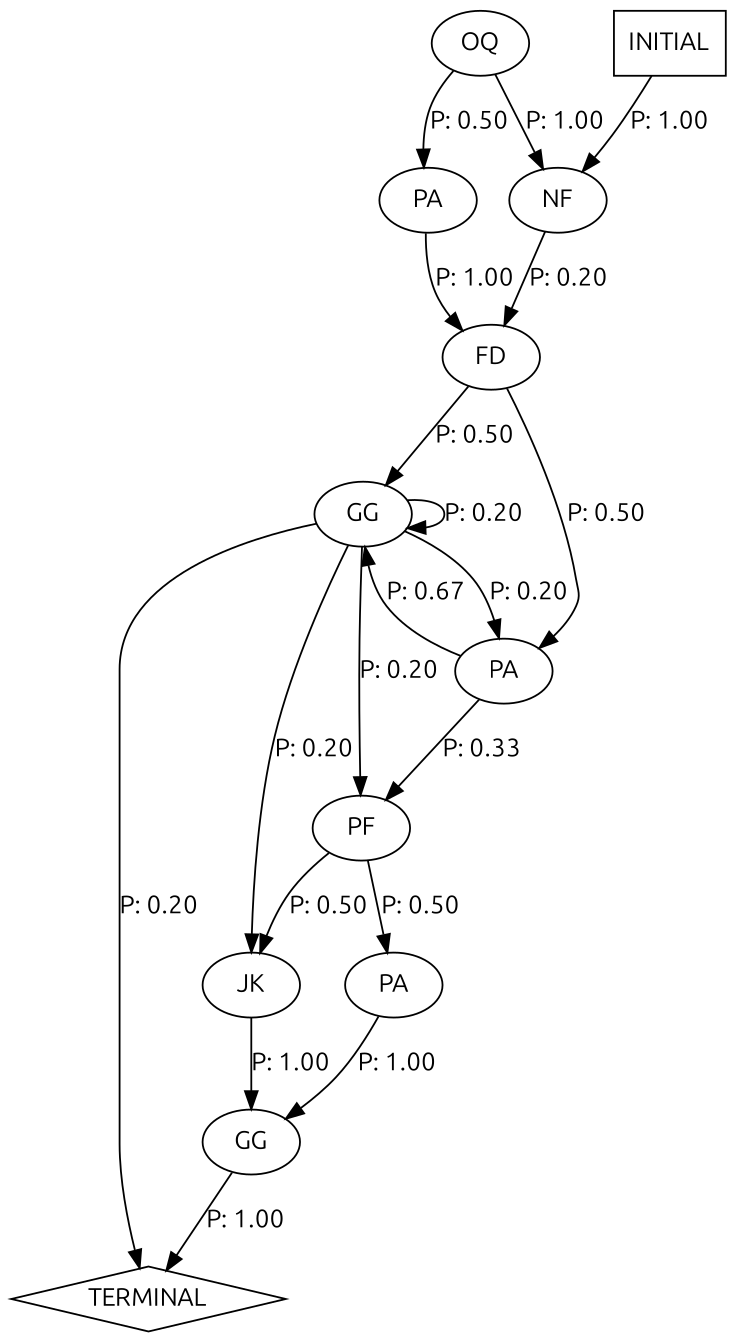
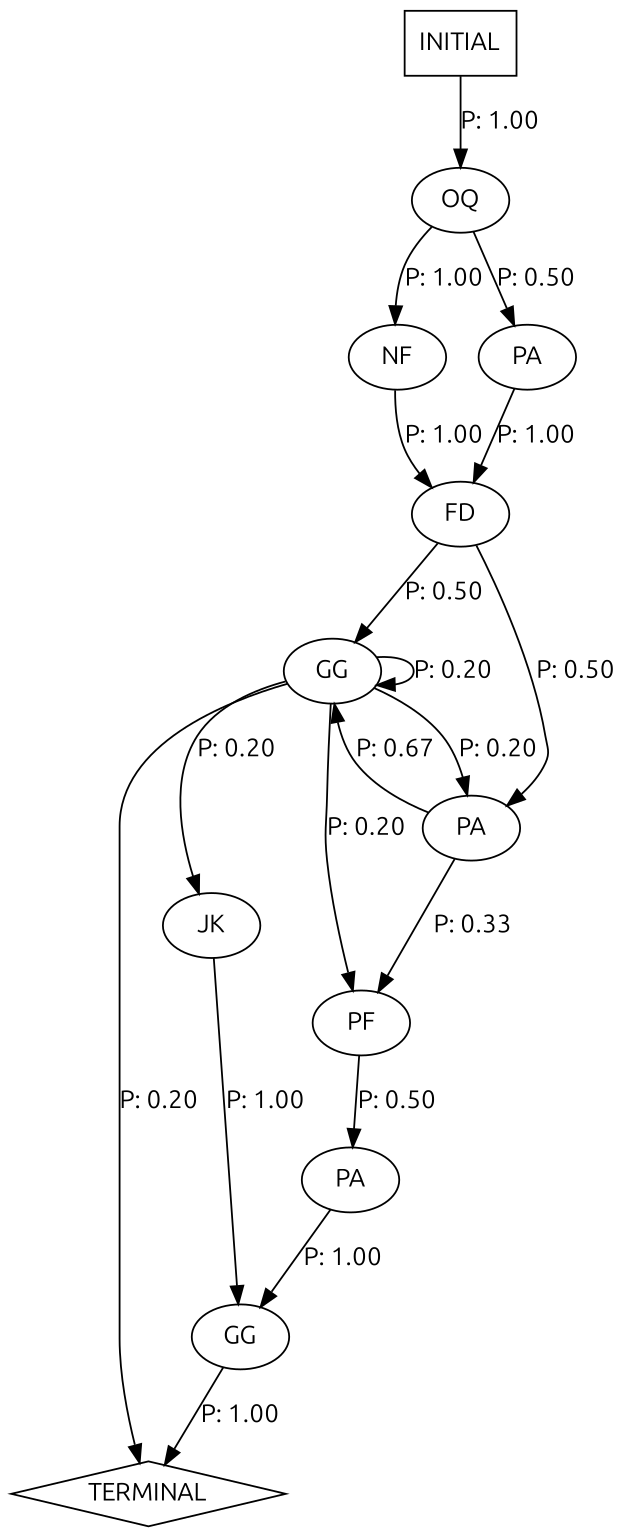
(625, 118) -> (461, 113)
(569, 279) -> (444, 436)
(292, 890) -> none
